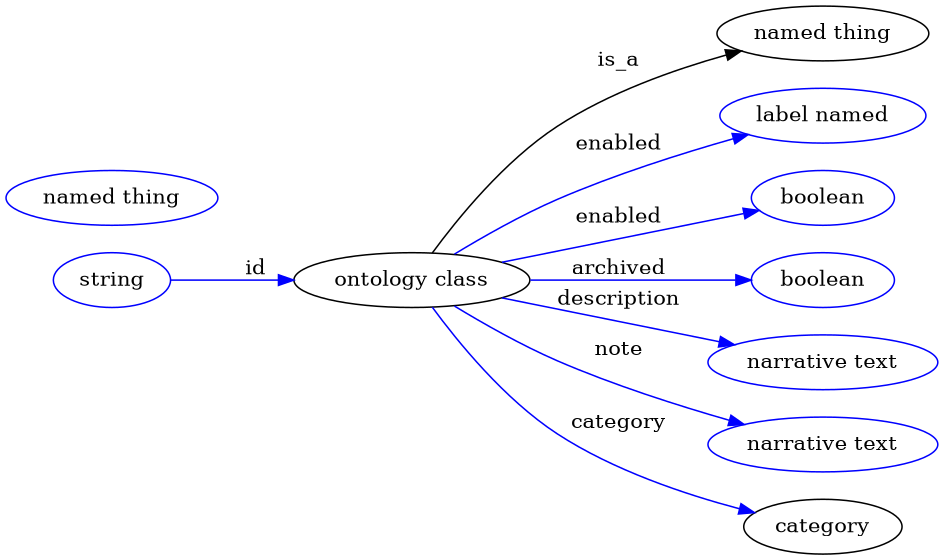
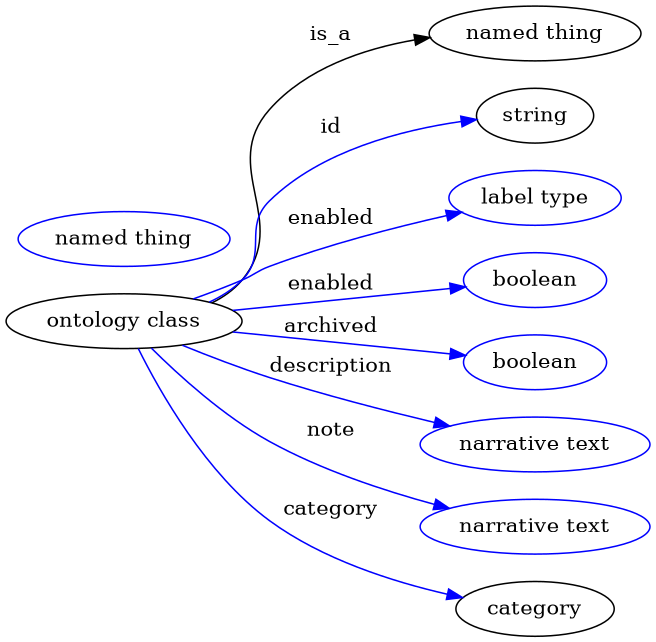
(823, 116) -> (535, 198)
(112, 280) -> (535, 116)
(224, 280) -> (303, 175)
